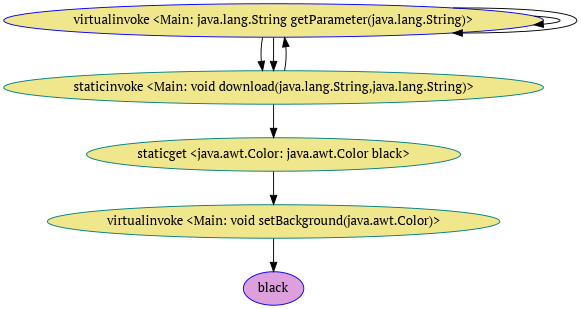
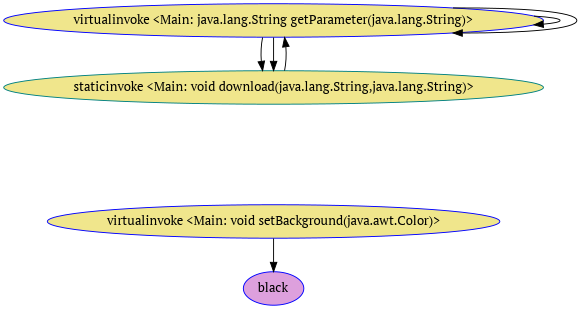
(274, 154) -> none
(274, 221) -> (274, 221)
